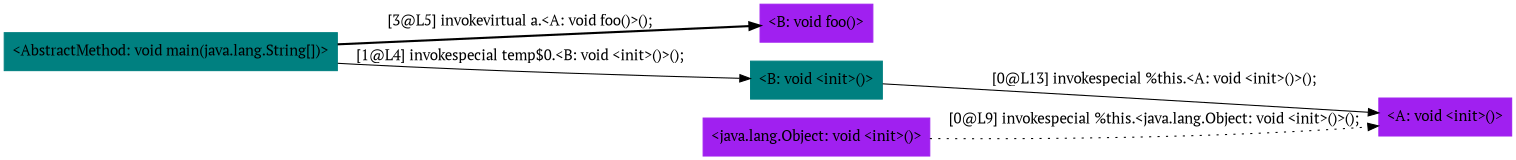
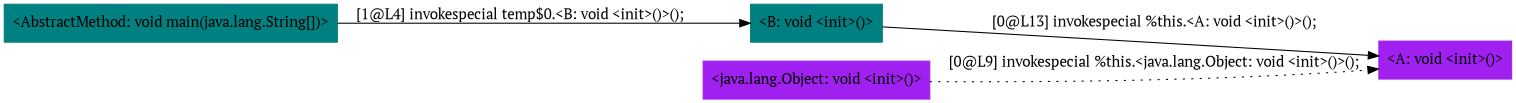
(816, 23) -> none
